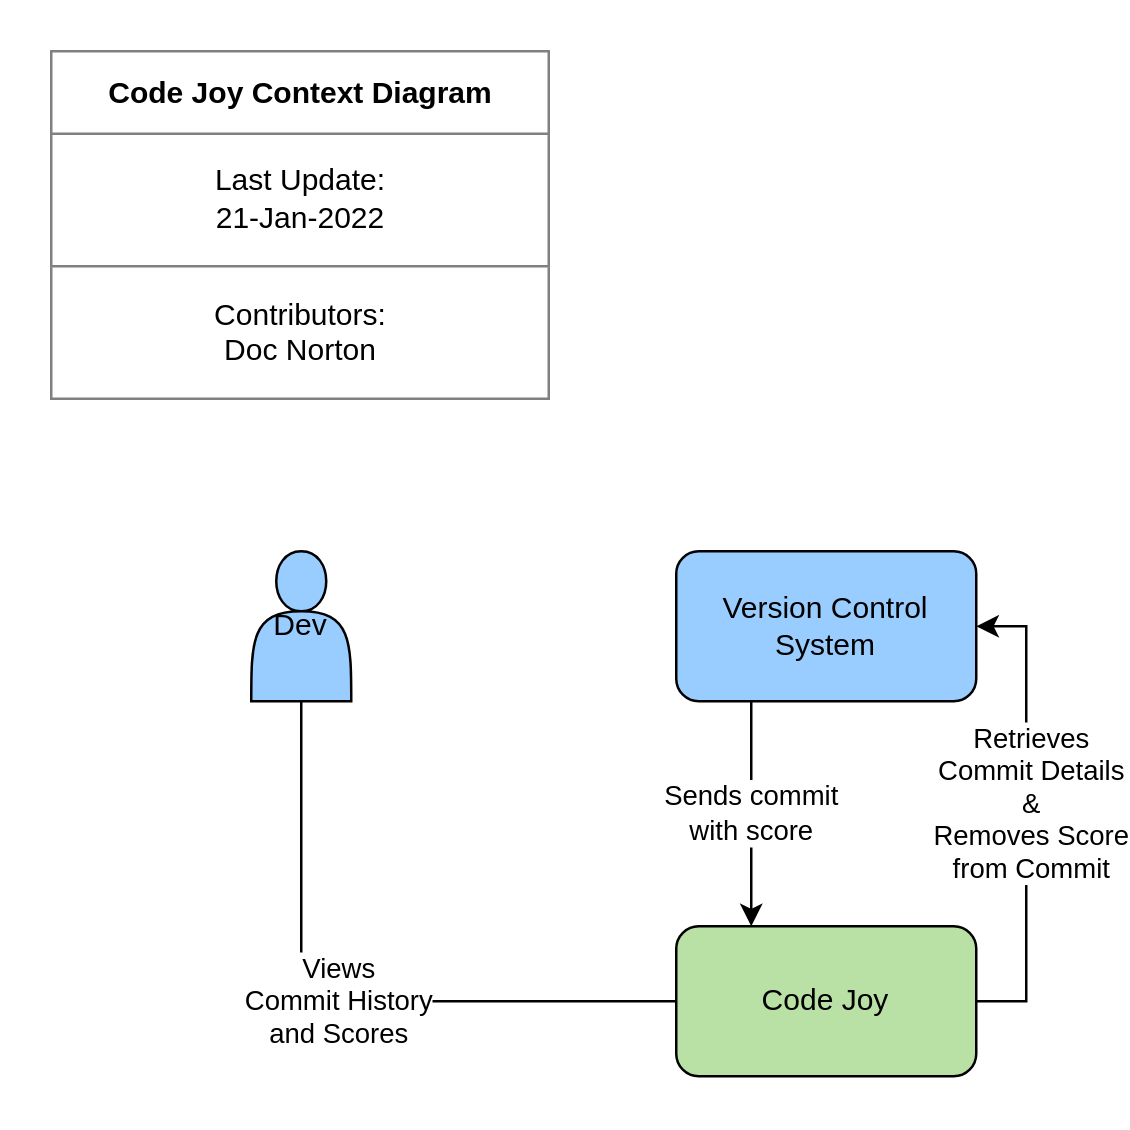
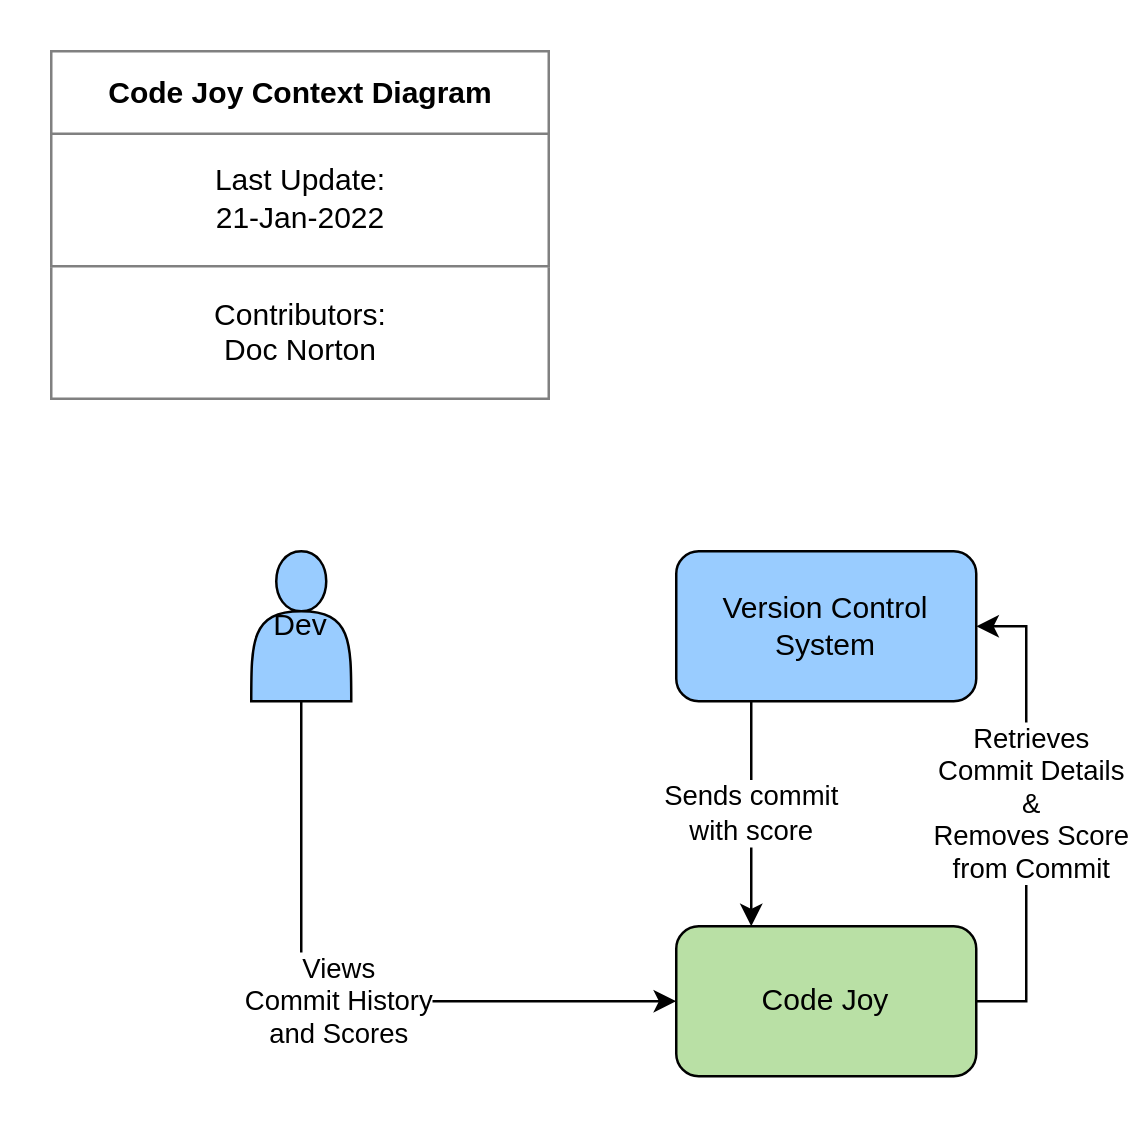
(665, 1001) -> (658, 1001)
